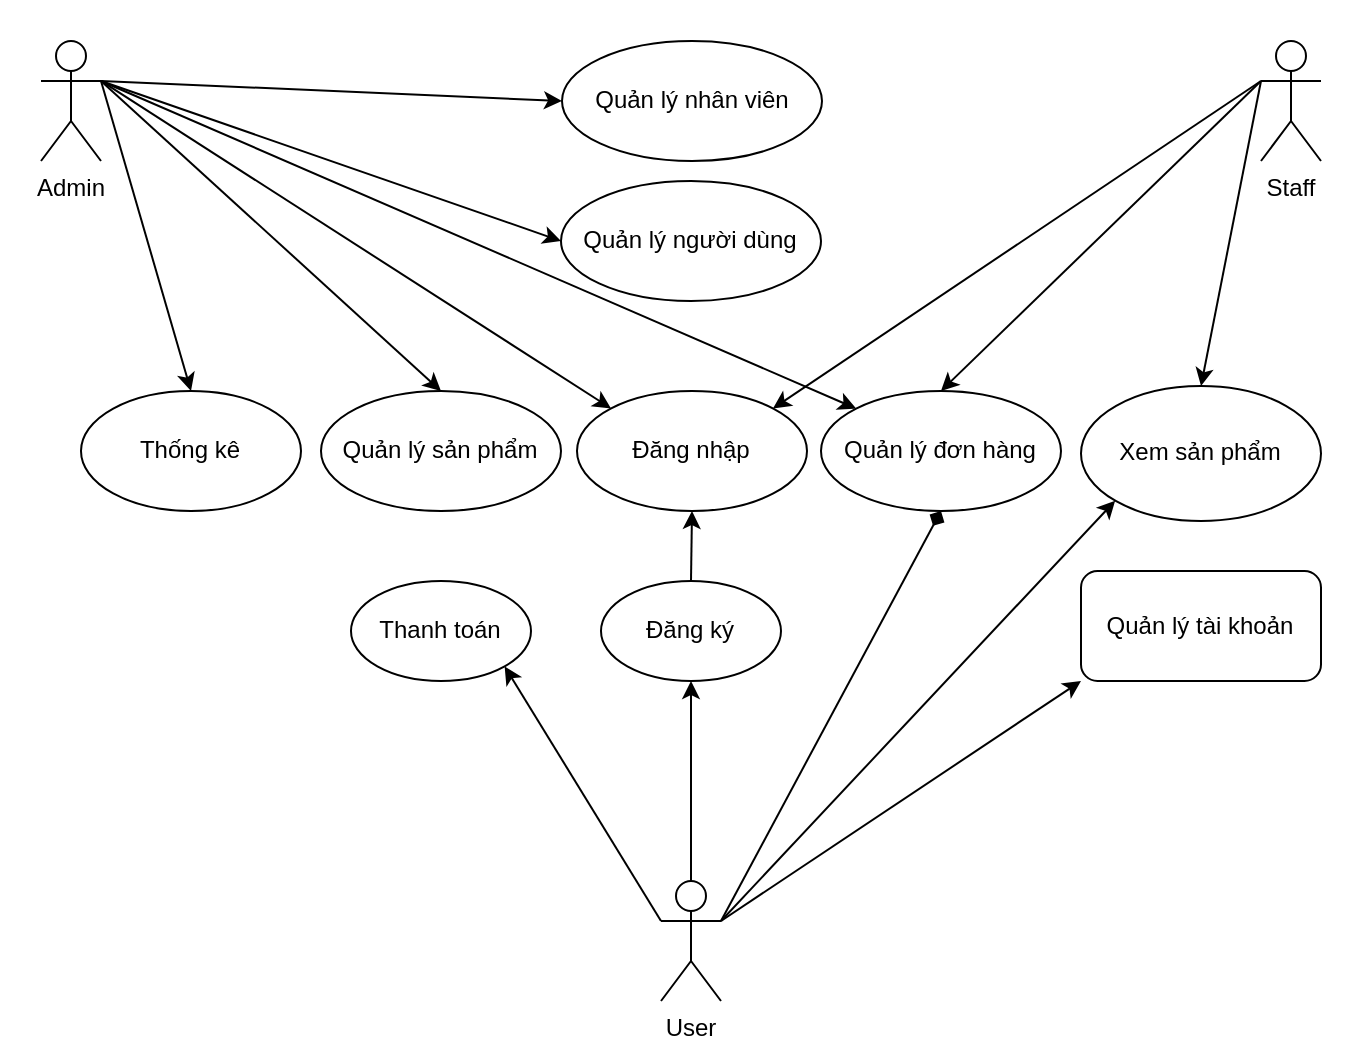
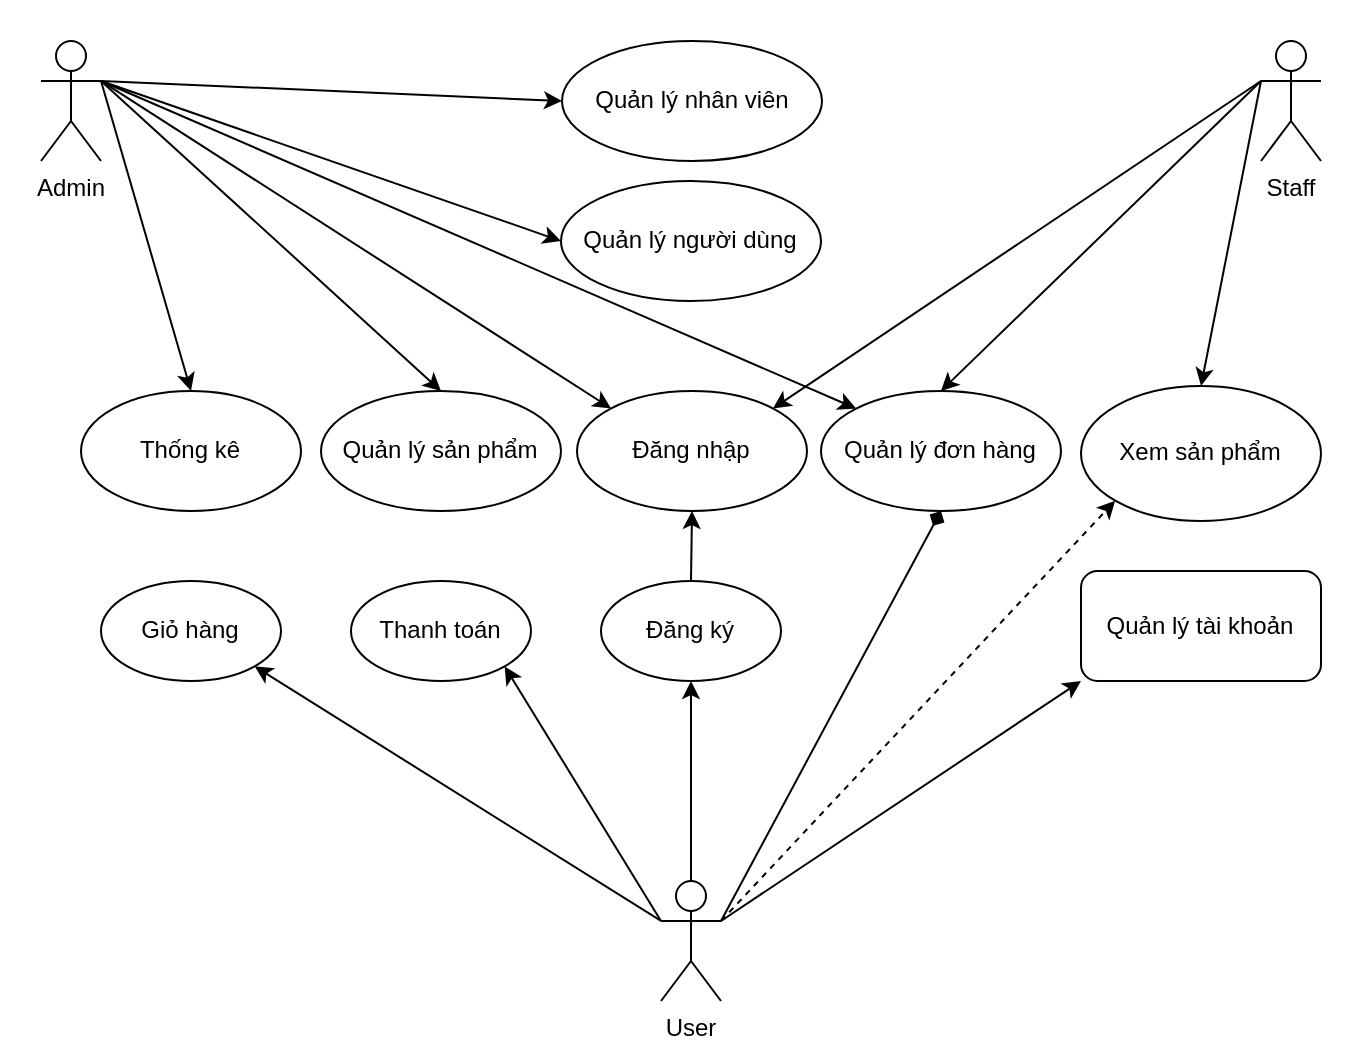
none -> (191, 631)
(919, 710) -> (919, 710)
none -> (461, 795)
